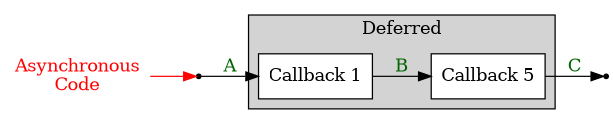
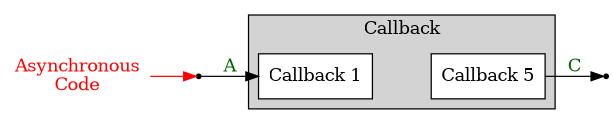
(402, 29) -> (402, 29)
(395, 76) -> none
